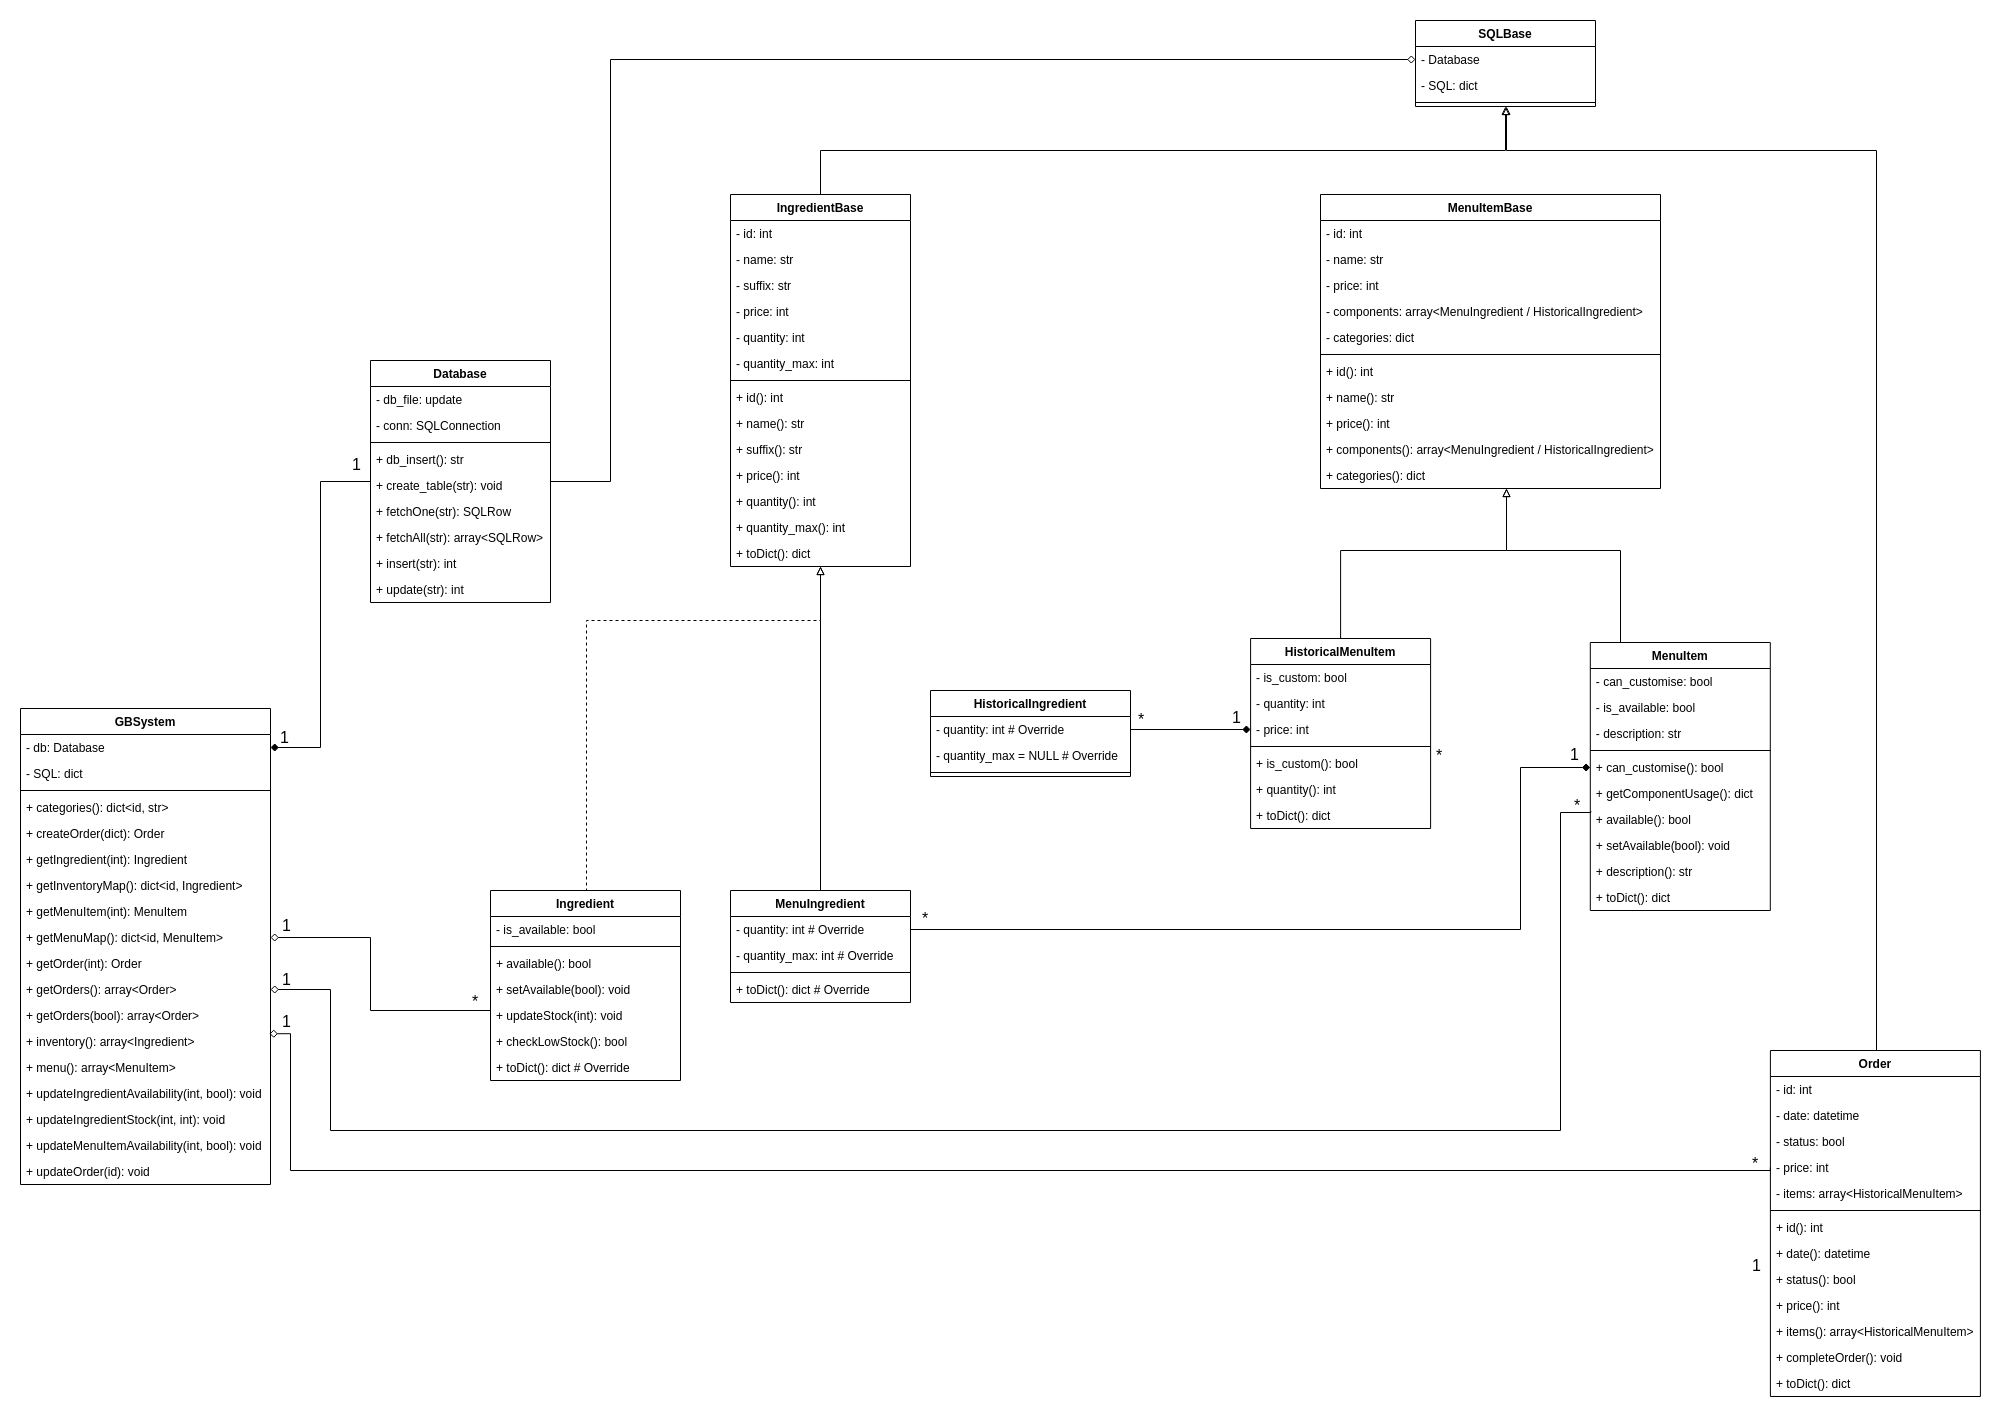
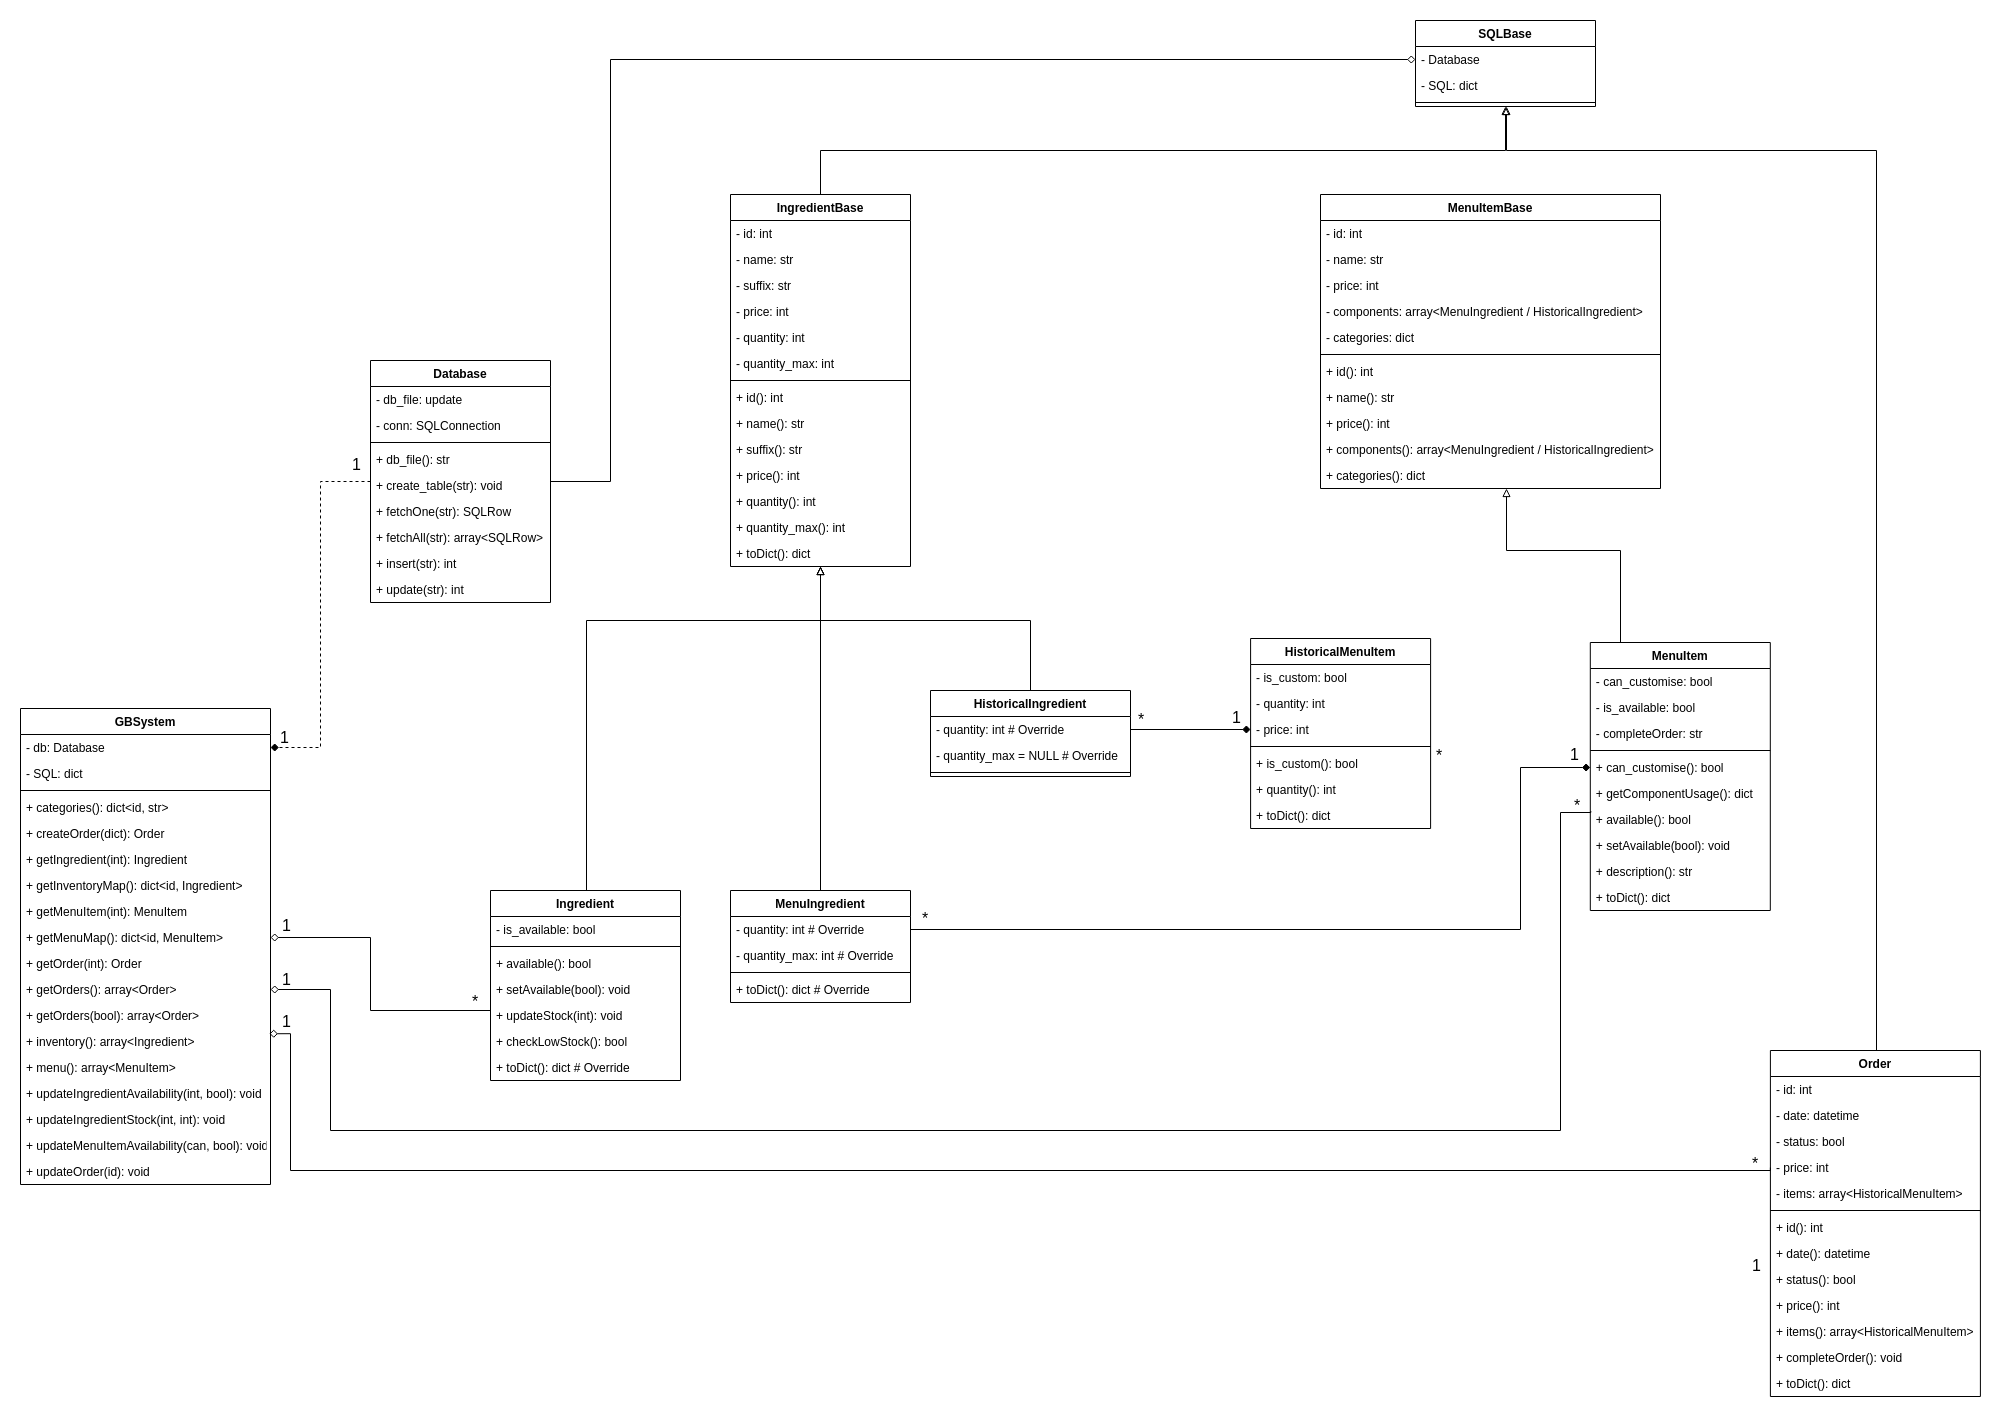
(430, 460) -> (422, 460)
(1378, 551) -> none
(321, 612) -> (321, 612)
none -> (962, 621)
(587, 641) -> (587, 641)
(1648, 734) -> (1657, 734)
(157, 1146) -> (158, 1146)
